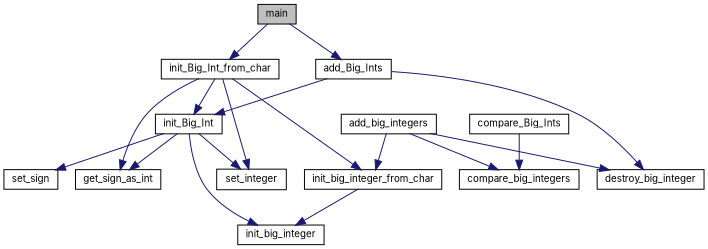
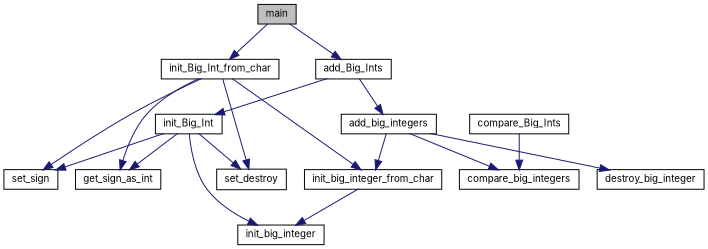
(207, 92) -> (124, 118)
(524, 94) -> (368, 93)
(252, 179) -> (252, 179)
